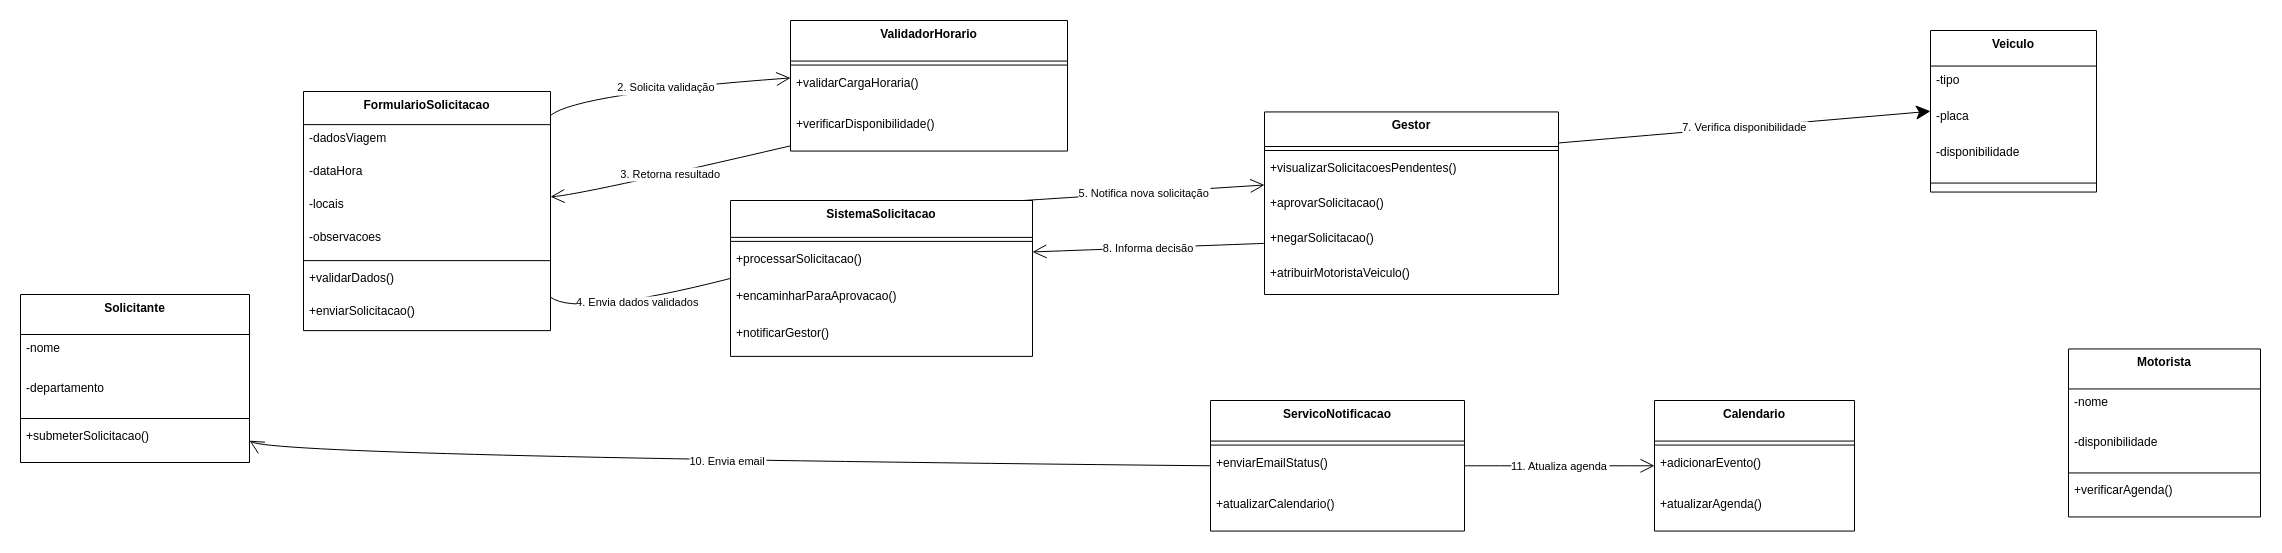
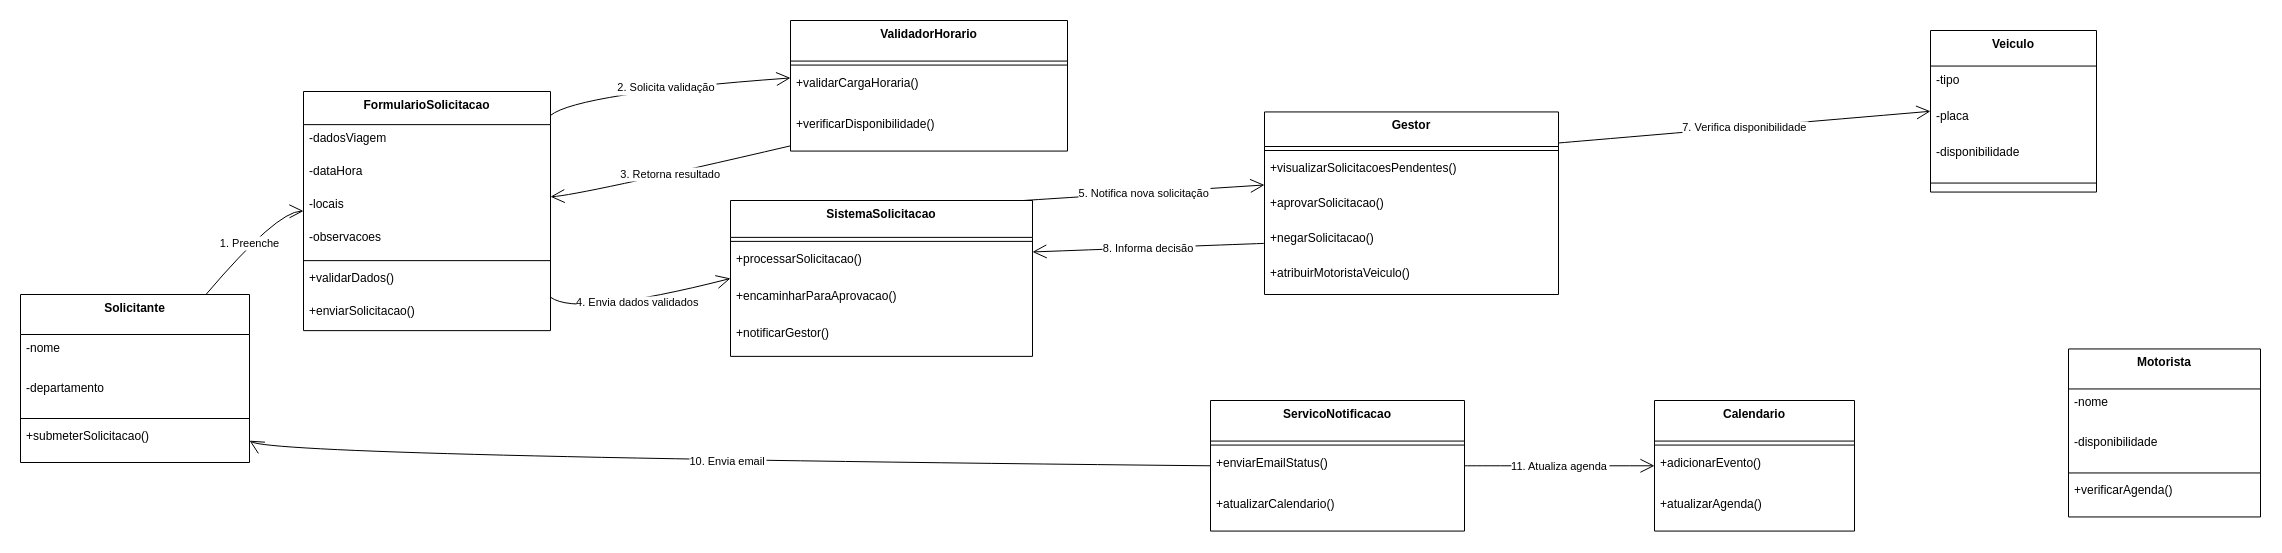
(1918, 112) -> (1922, 112)
none -> (249, 248)
(724, 280) -> (724, 280)
